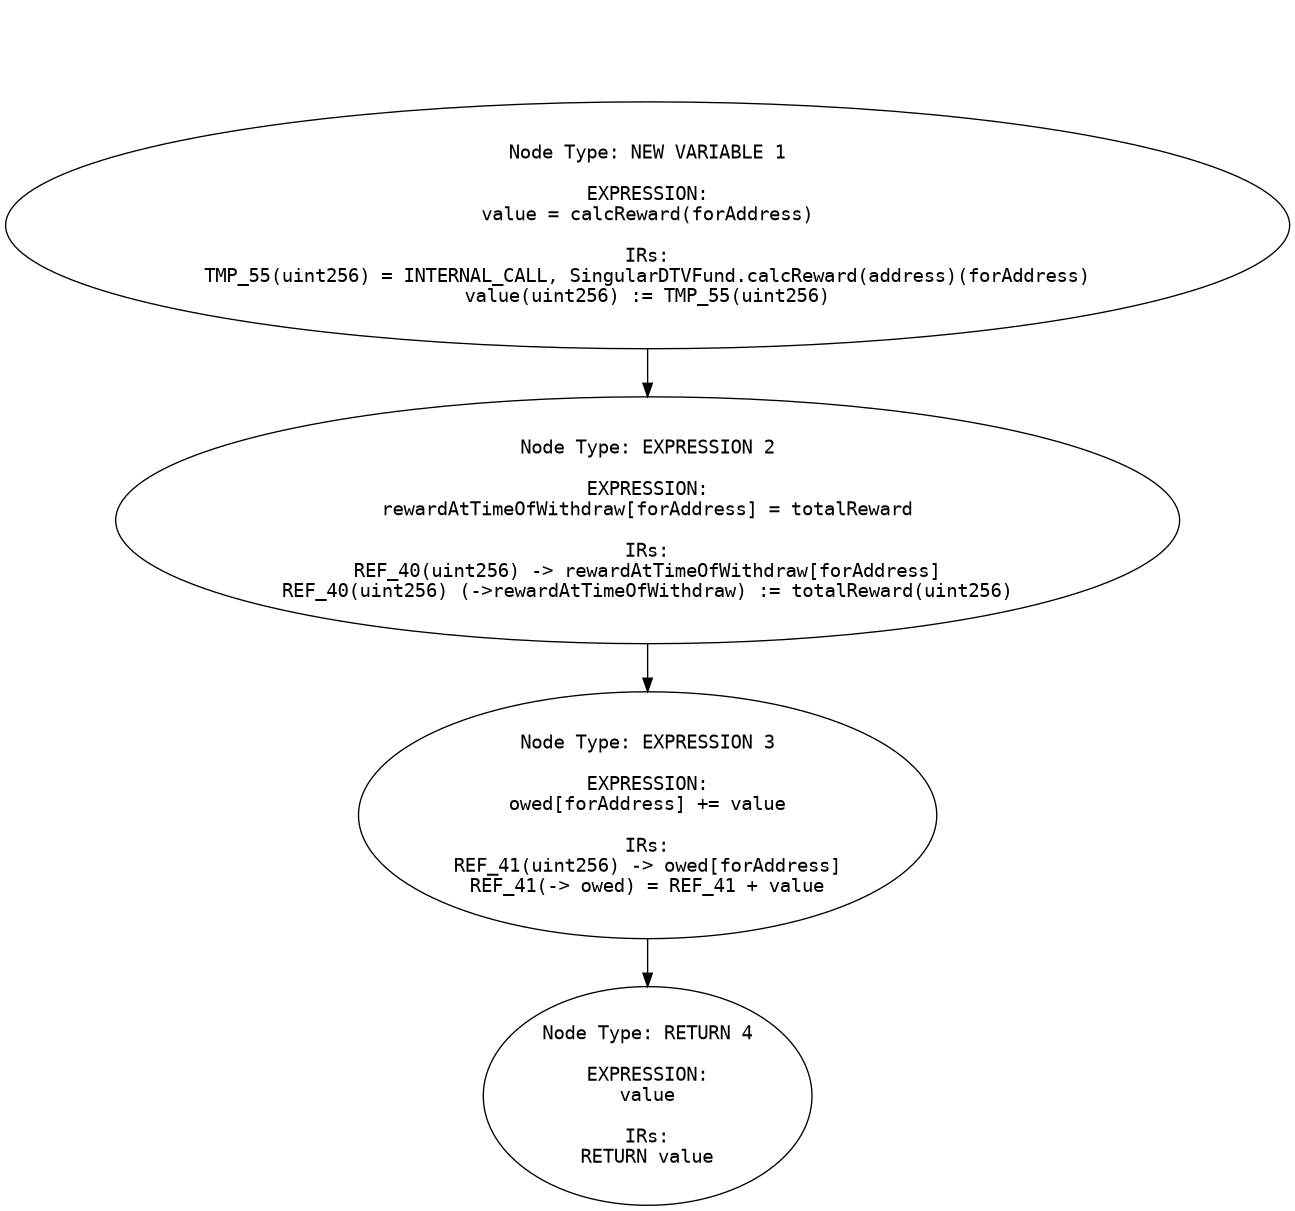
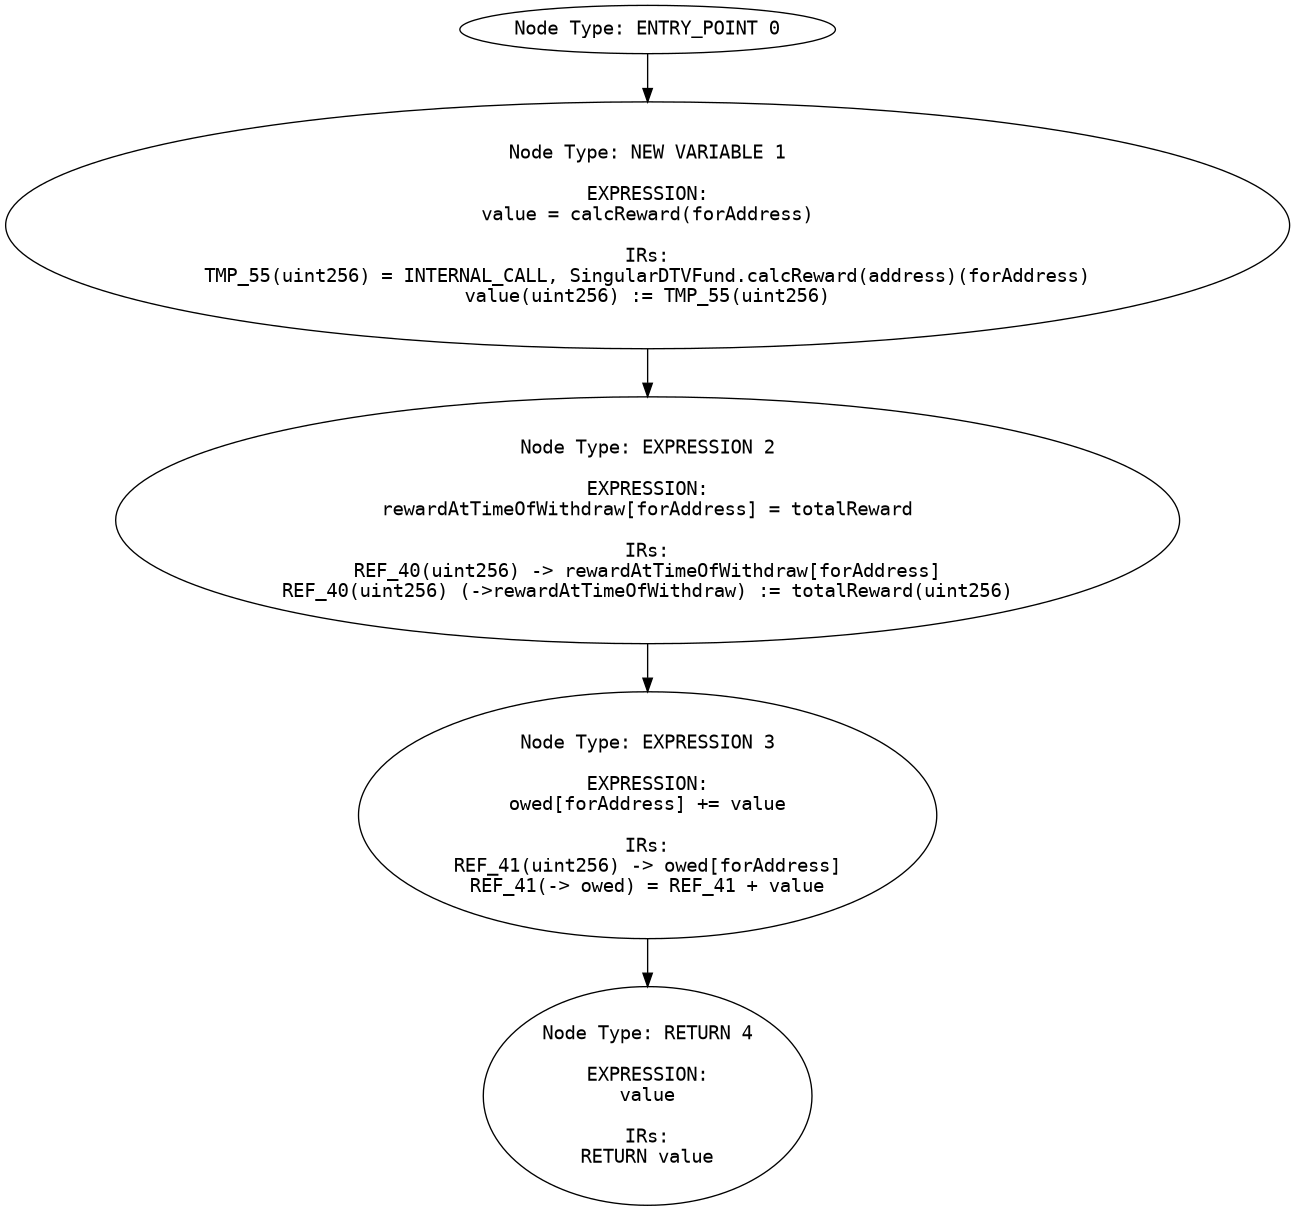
none -> (648, 30)
